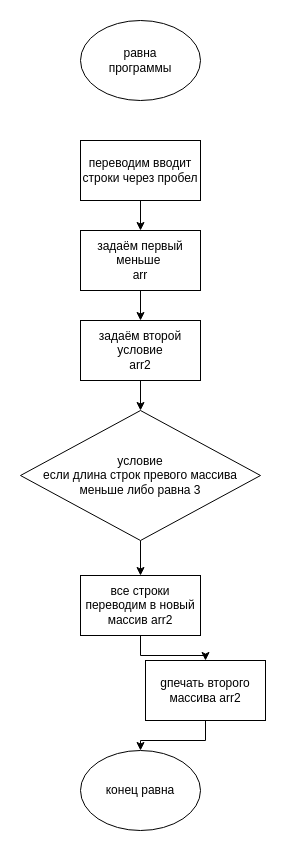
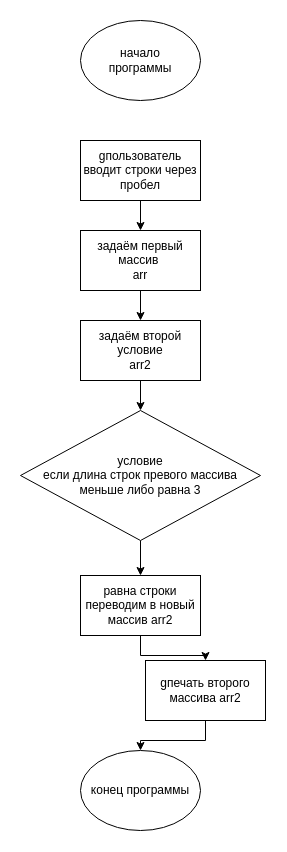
(141, 61) -> (141, 61)
(141, 171) -> (141, 171)
(141, 261) -> (141, 261)
(141, 606) -> (141, 606)
(141, 791) -> (141, 791)
